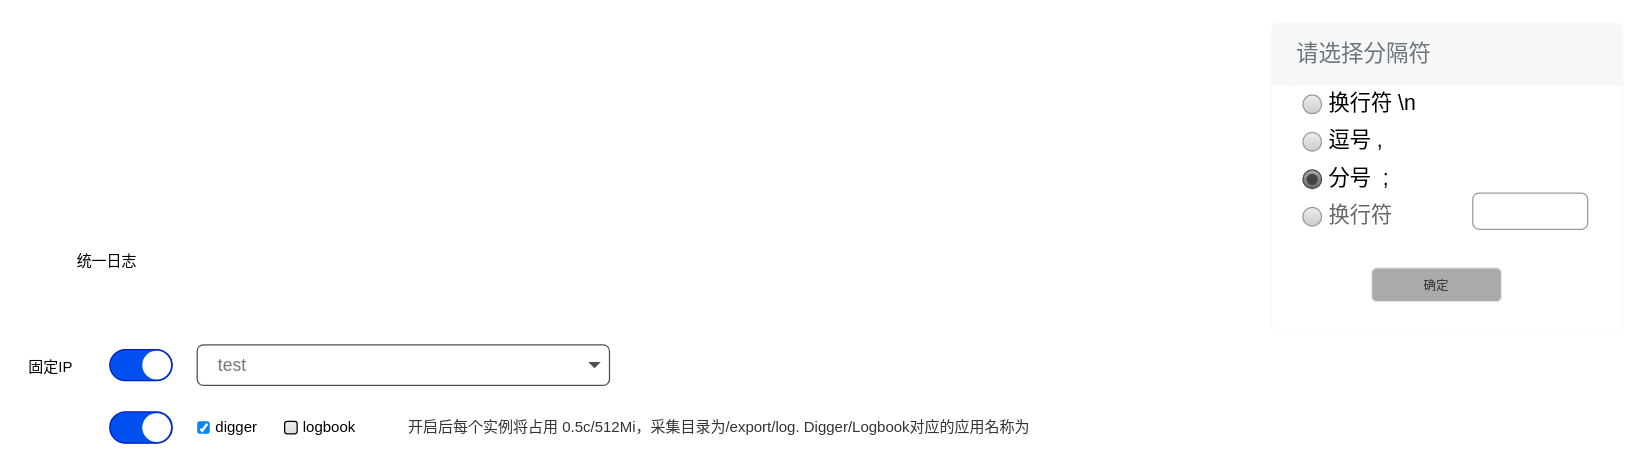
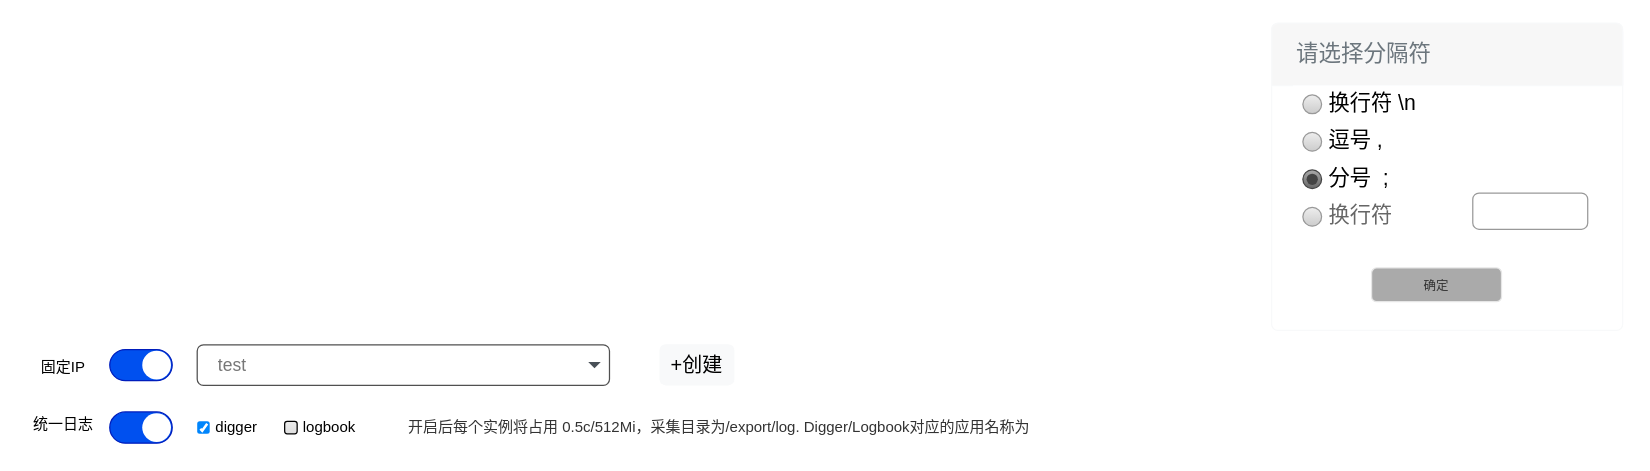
(107, 262) -> (63, 425)
none -> (697, 365)
(51, 368) -> (63, 368)
